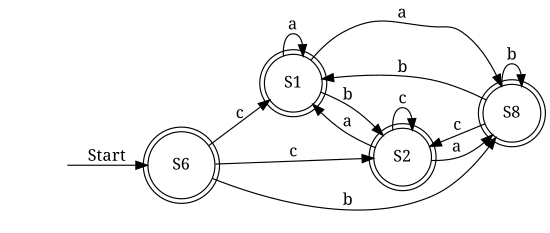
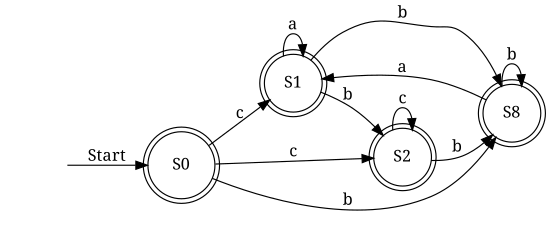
(403, 13) -> (403, 13)
(403, 68) -> (403, 68)
(346, 133) -> none
(463, 133) -> none
(457, 147) -> (457, 147)
(181, 165) -> (181, 165)
